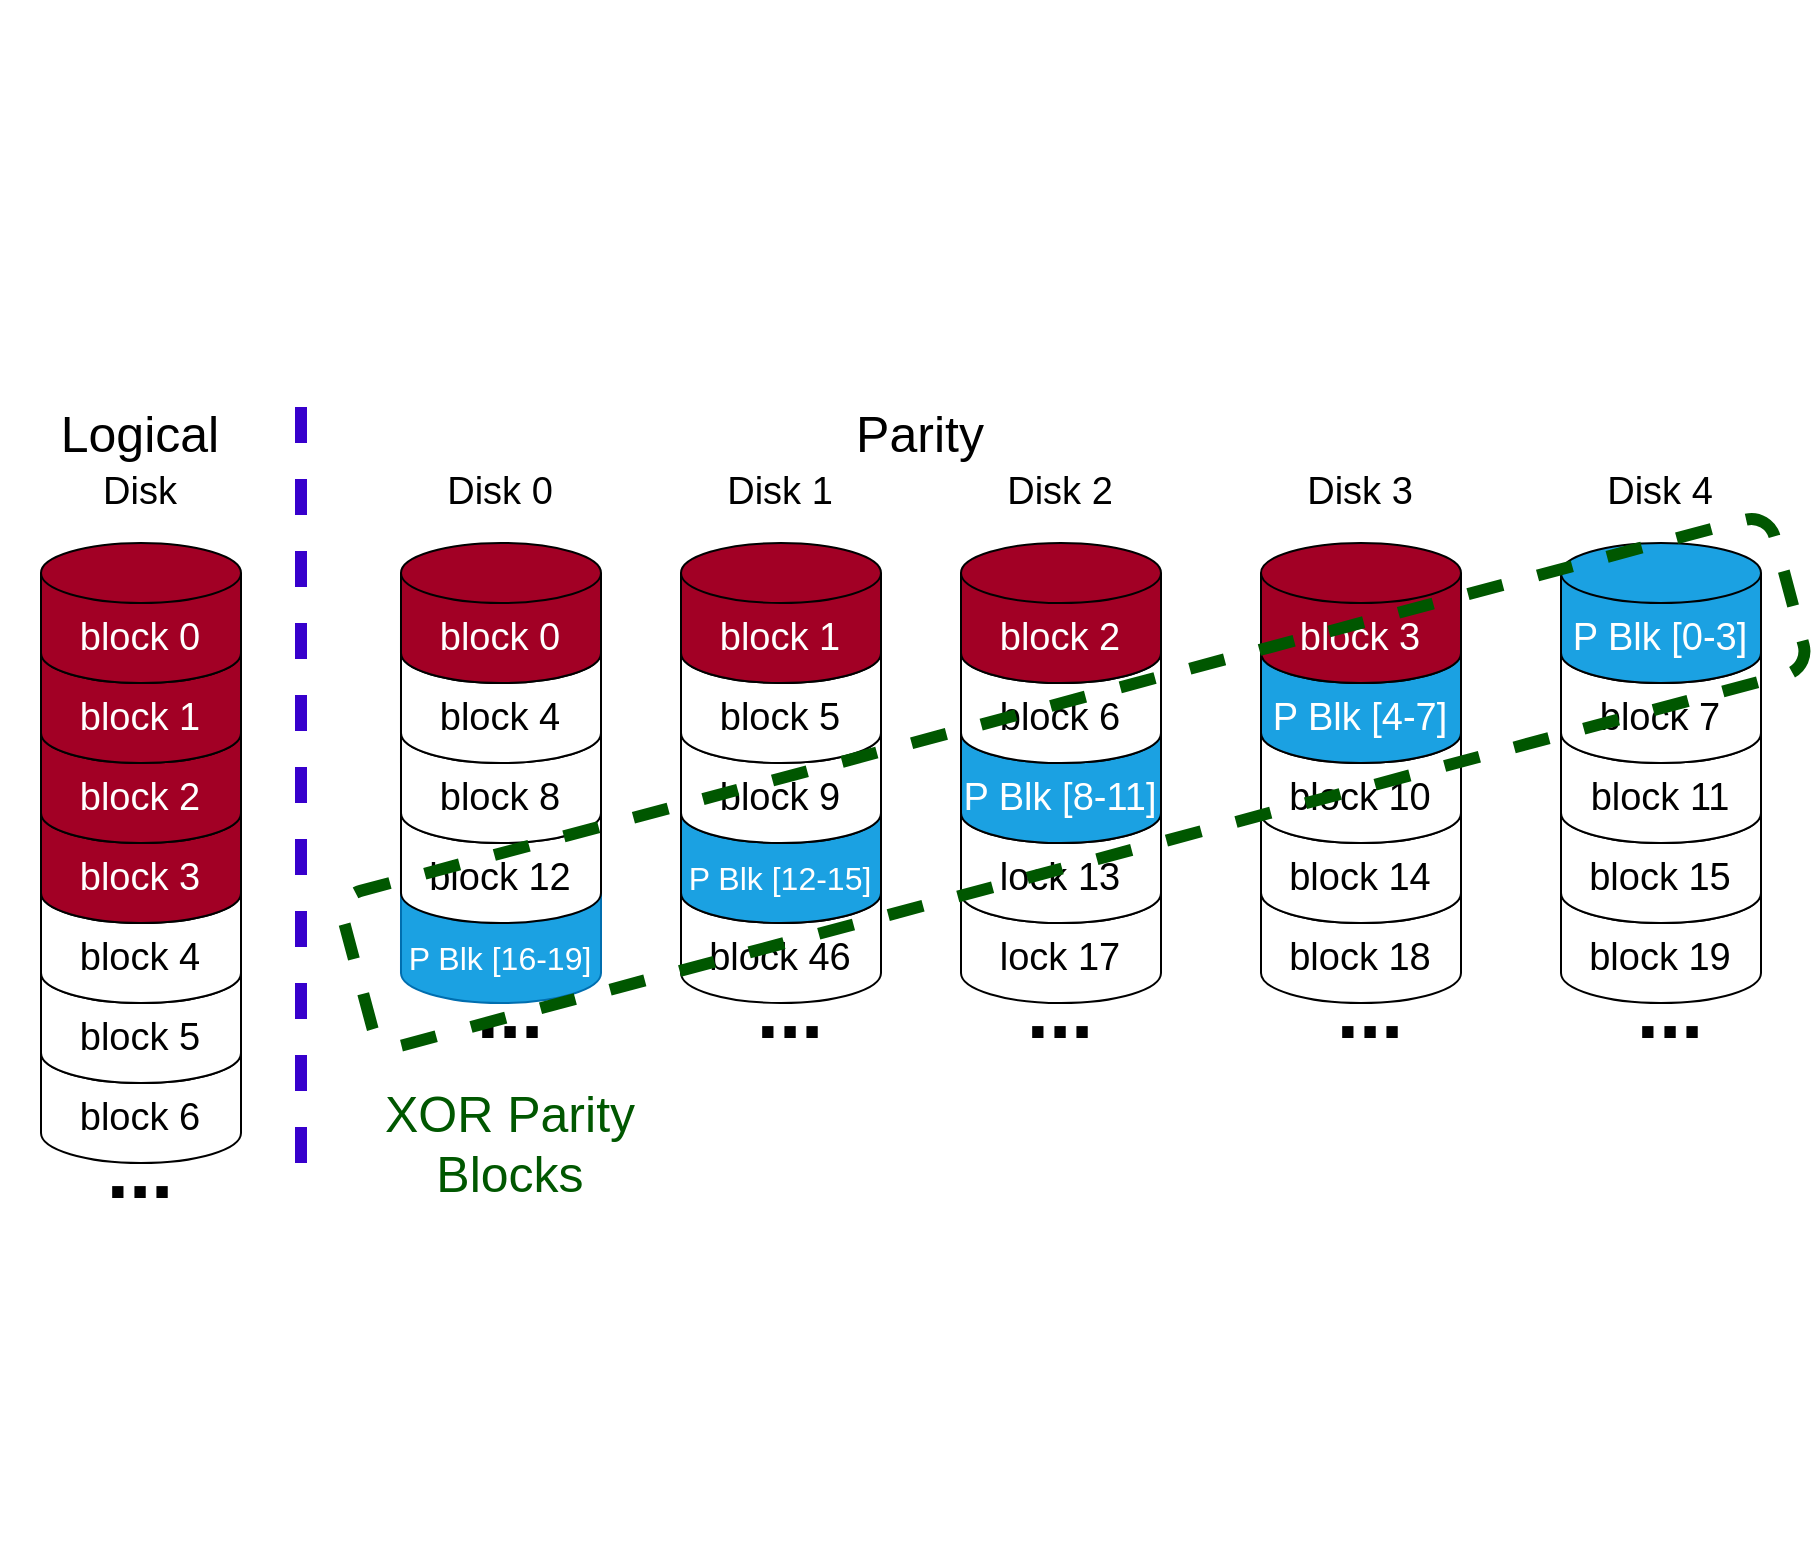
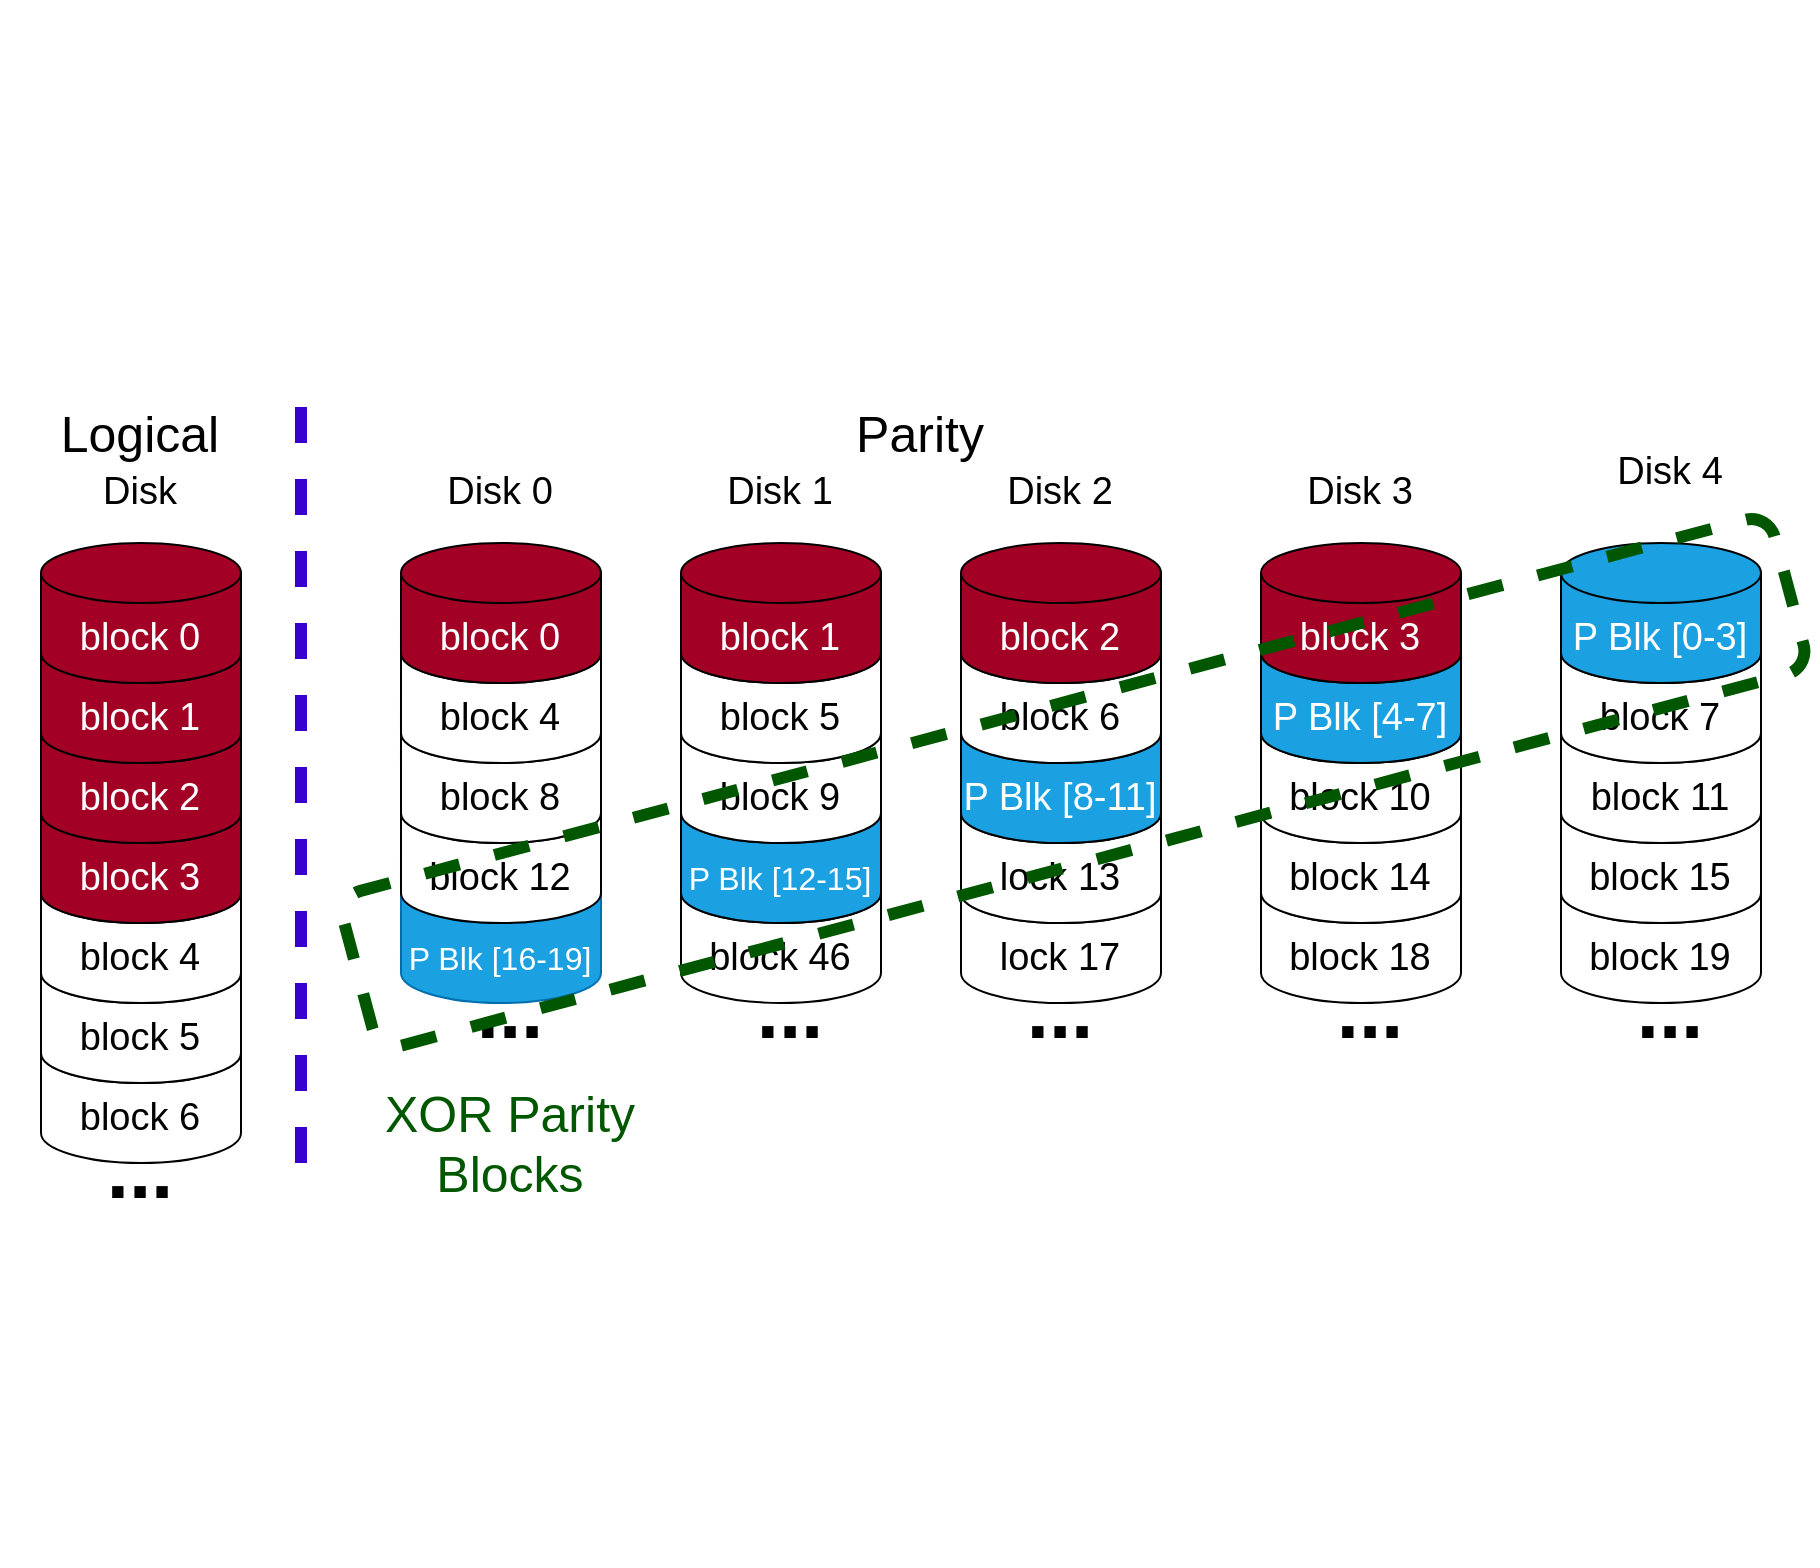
(1661, 493) -> (1671, 473)
